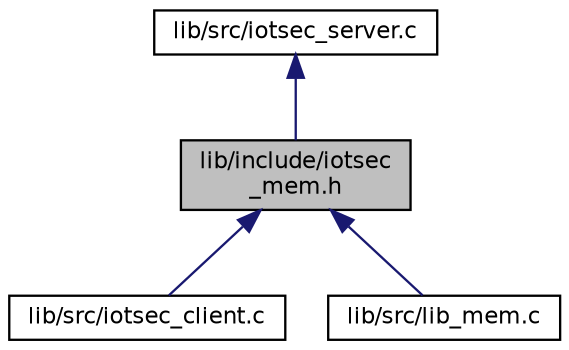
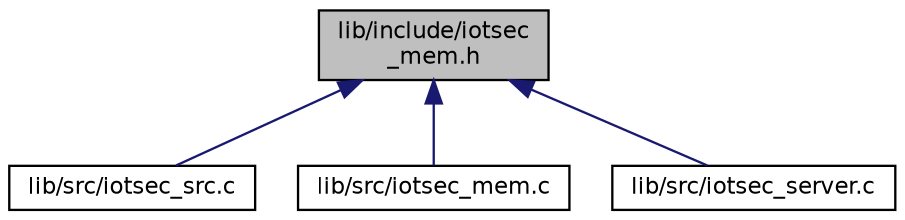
(296, 109) -> (619, 128)
(147, 318) -> (132, 188)
(444, 318) -> (434, 188)
